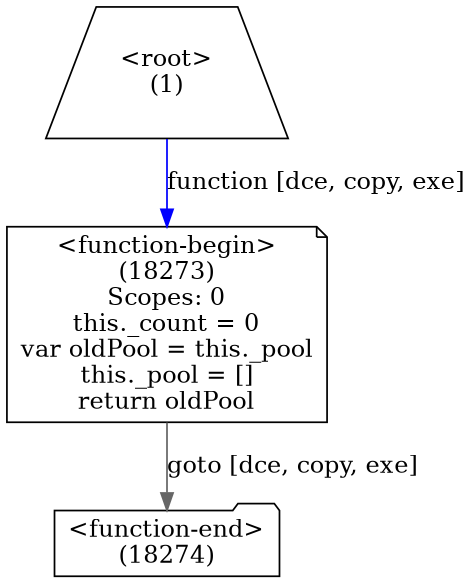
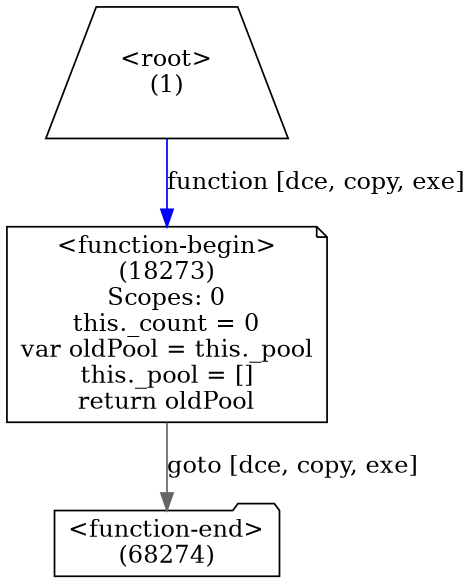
(167, 543) -> (167, 543)
